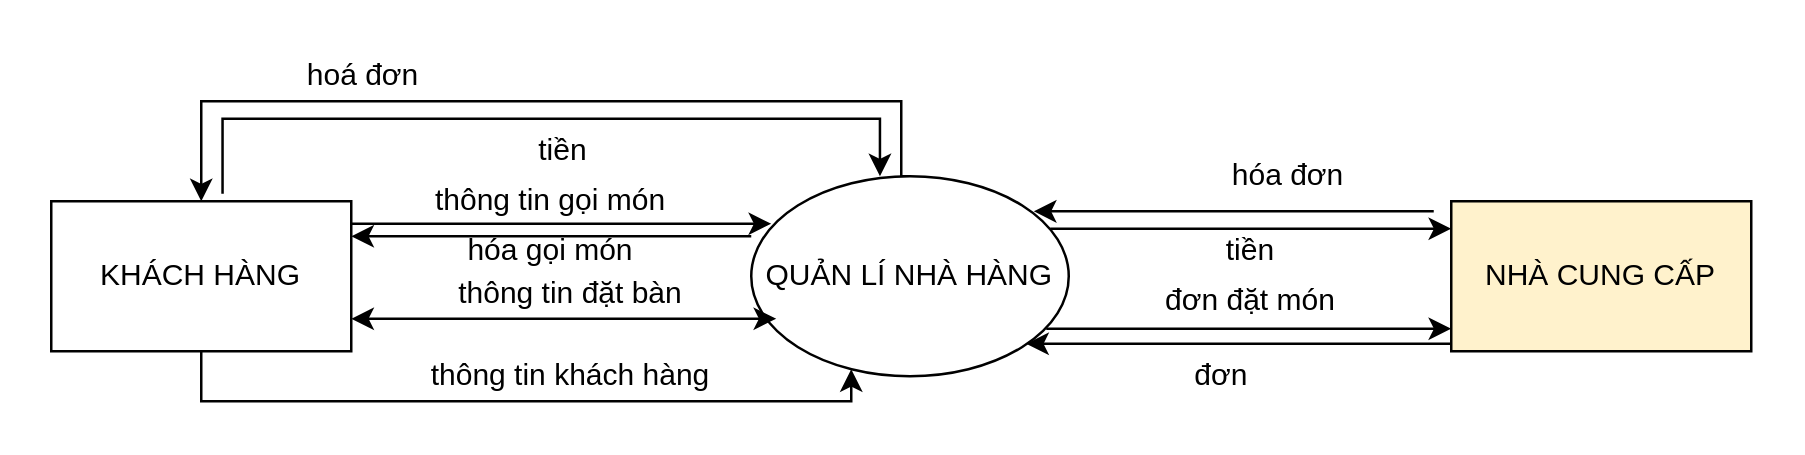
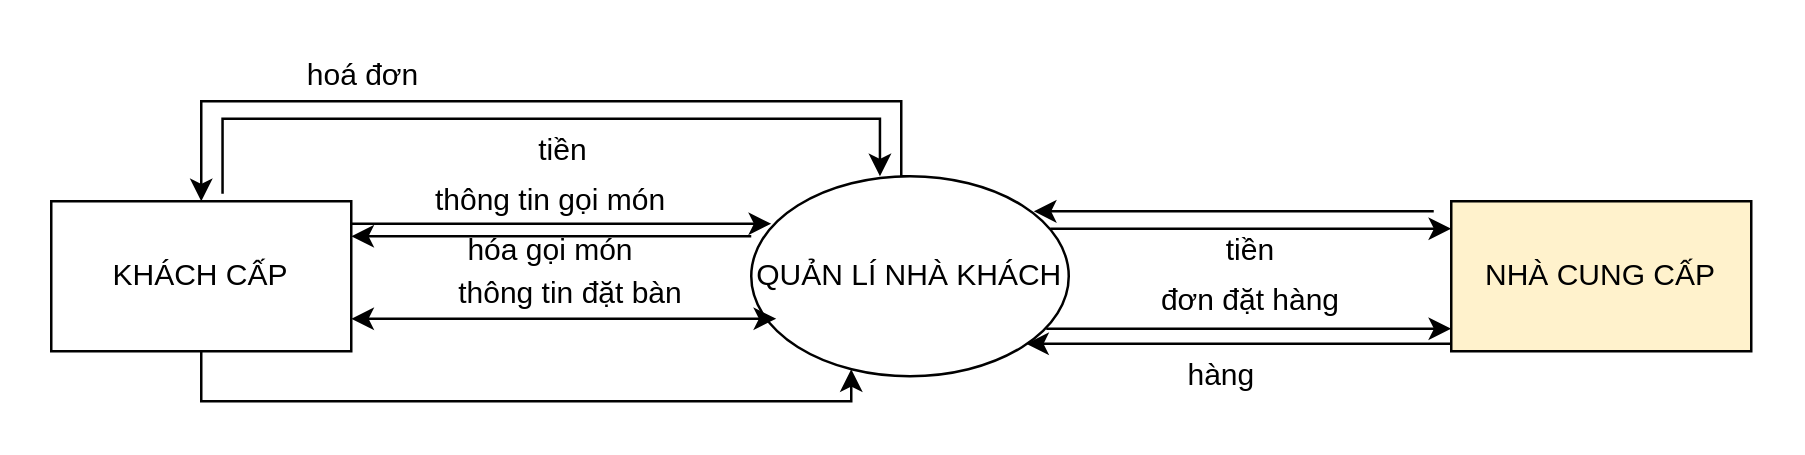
(1289, 176) -> none
(201, 276) -> (201, 276)
(910, 276) -> (910, 276)
(1251, 301) -> (1251, 301)
(571, 376) -> none
(1226, 376) -> (1226, 376)
